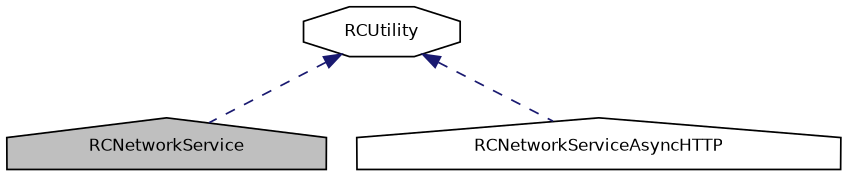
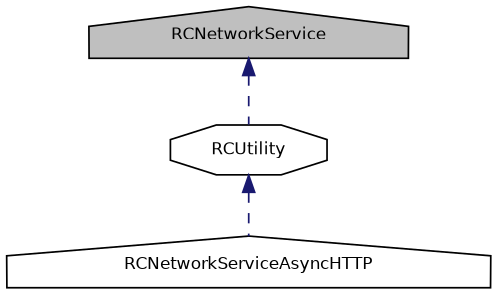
(268, 92) -> (249, 100)
